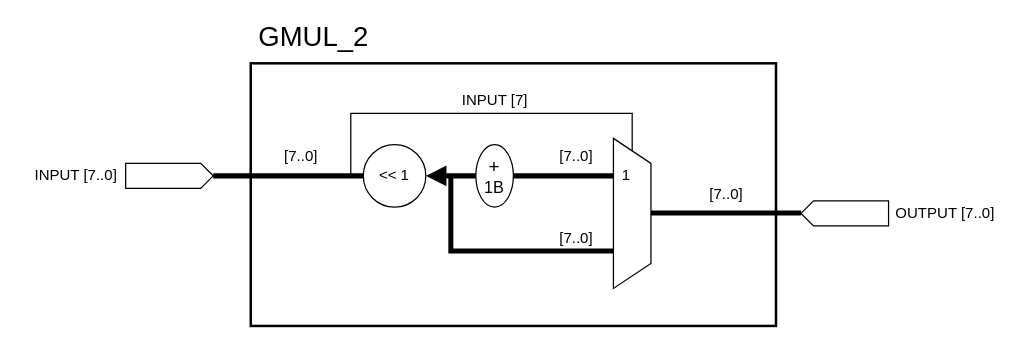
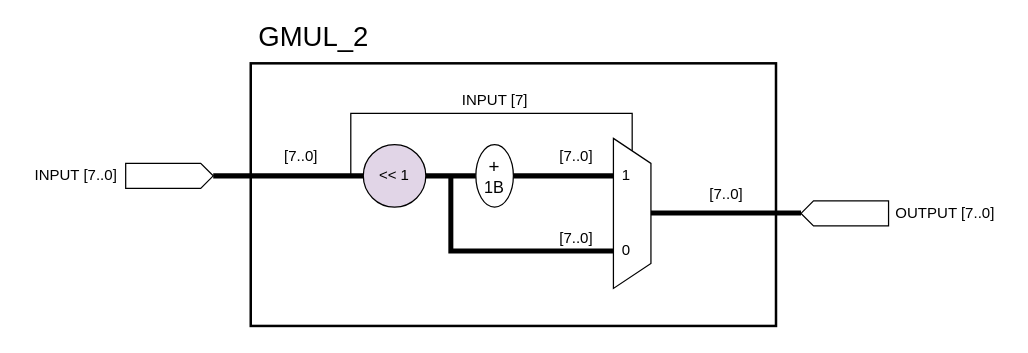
(394, 176) -> (394, 176)
(446, 176) -> (429, 176)
none -> (626, 251)
